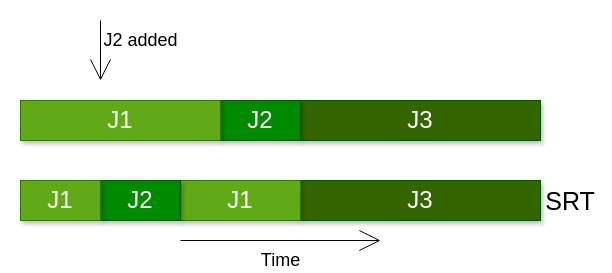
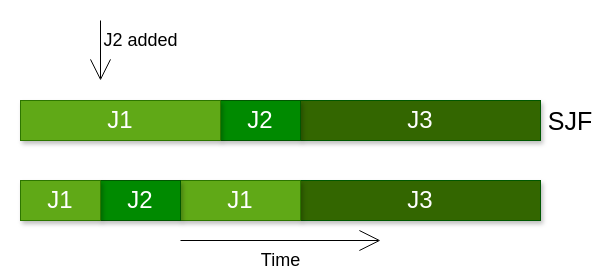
none -> (571, 121)
(571, 201) -> none
